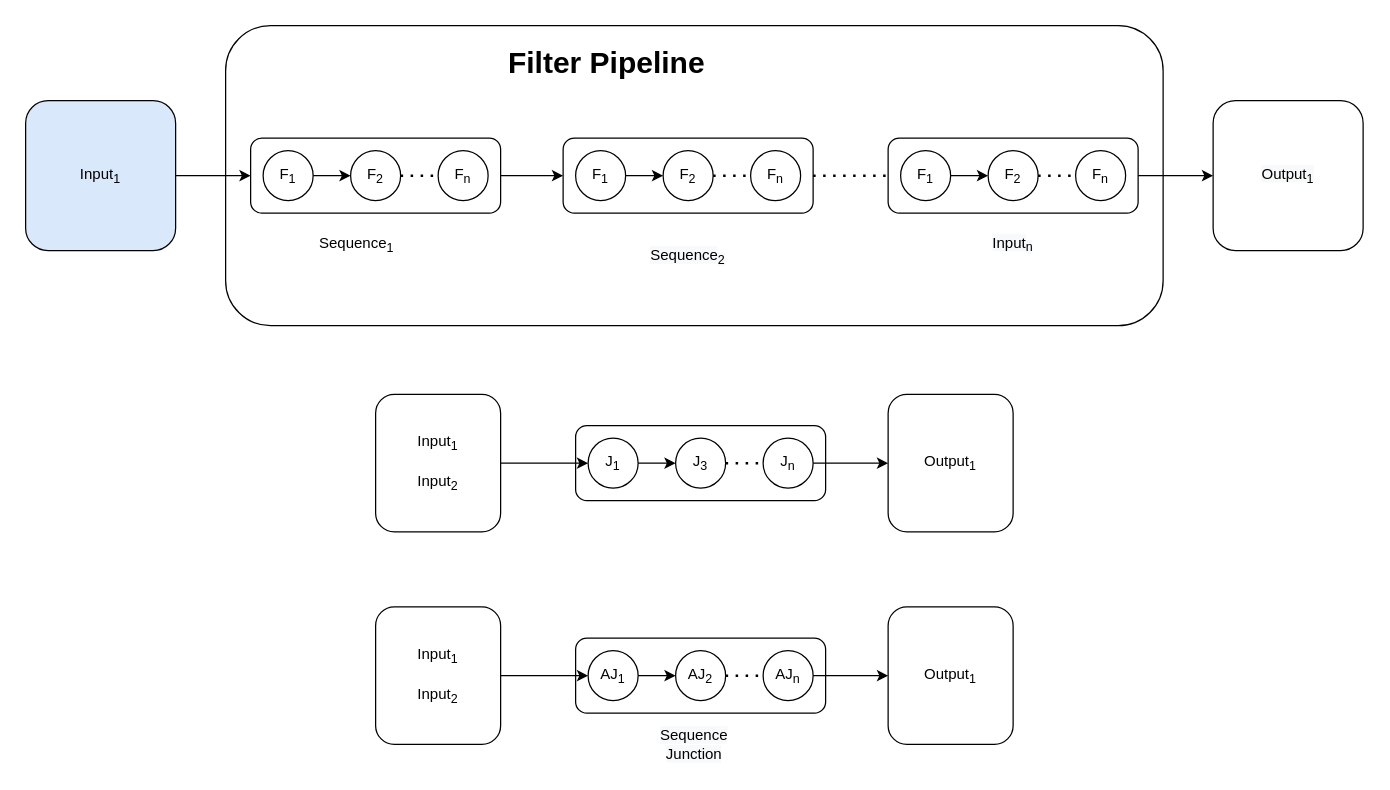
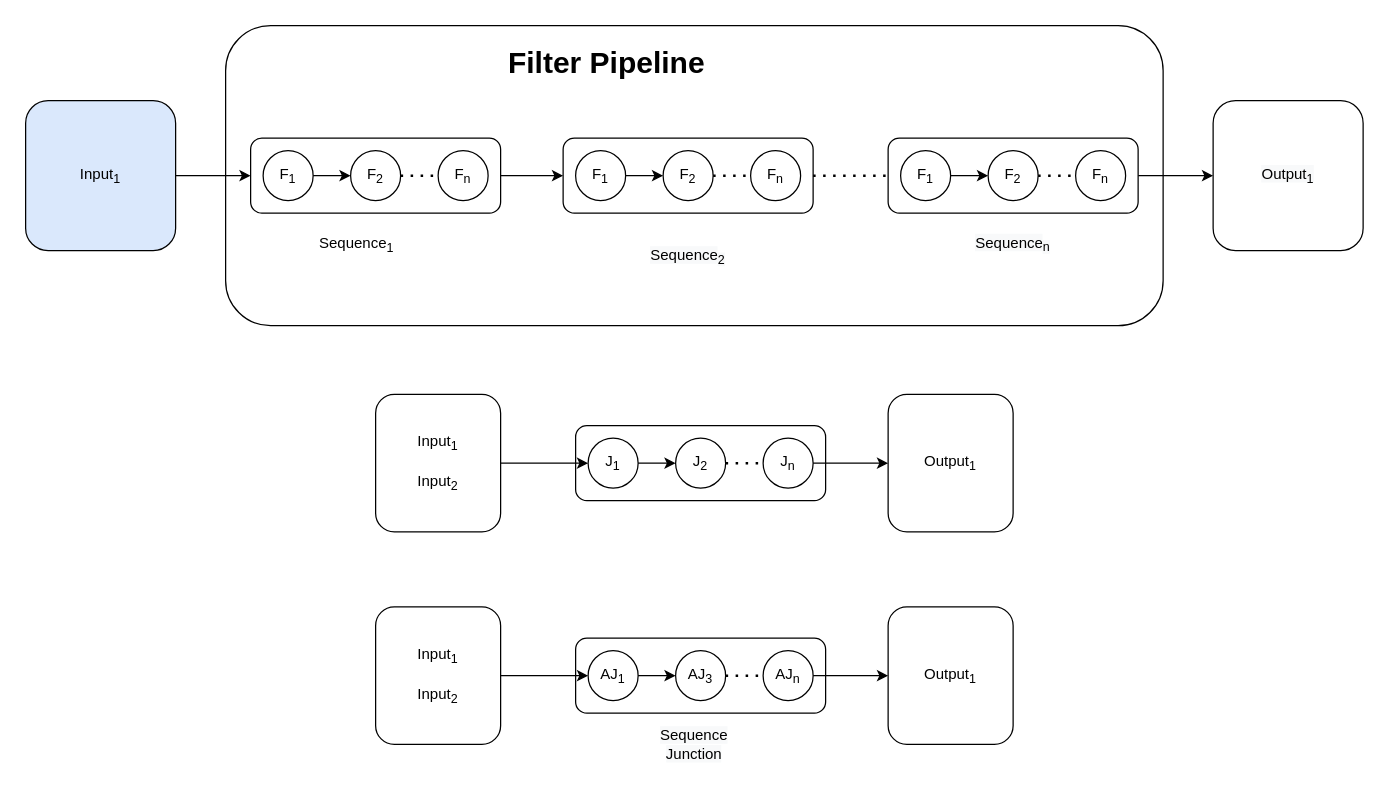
(1013, 244) -> (1013, 244)
(701, 463) -> (701, 463)
(701, 676) -> (701, 676)
